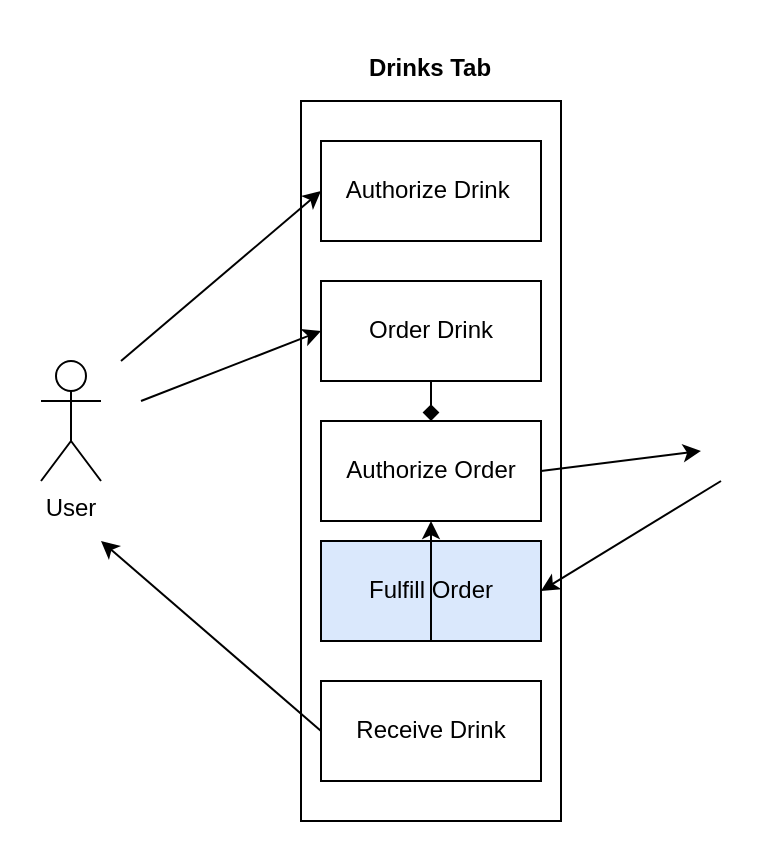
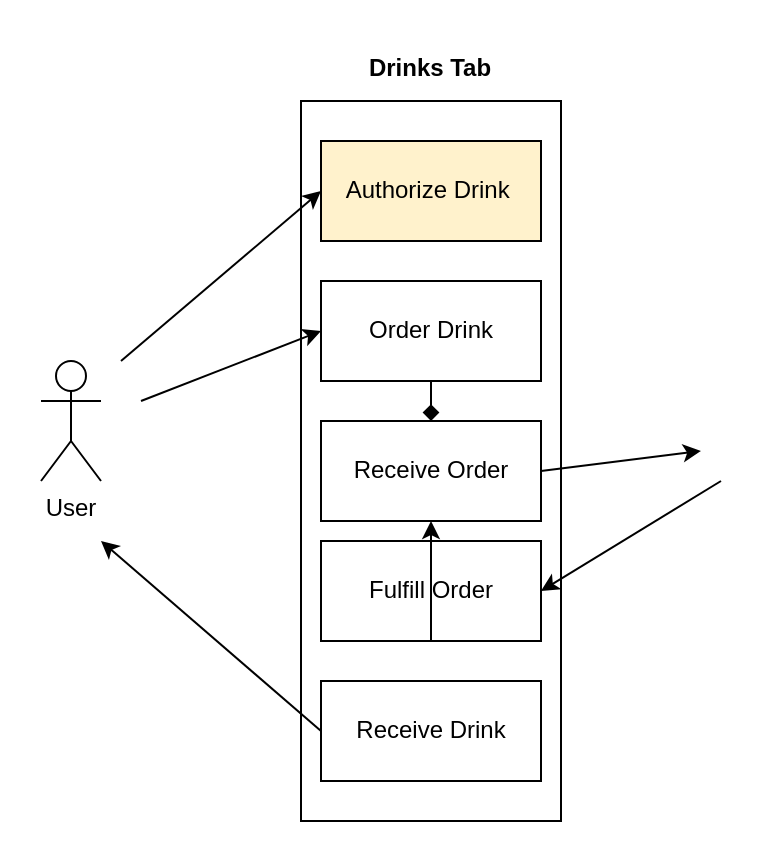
(431, 191) -> (431, 191)
(432, 471) -> (432, 471)
(431, 591) -> (431, 591)
